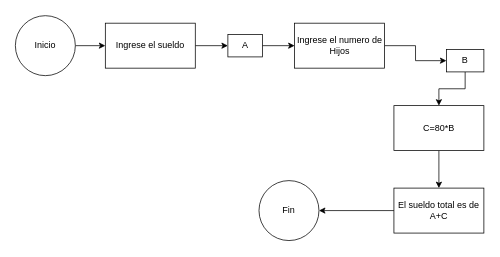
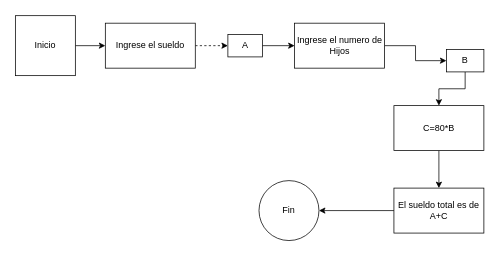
(45, 45) -> (45, 45)
(210, 45) -> (210, 45)
